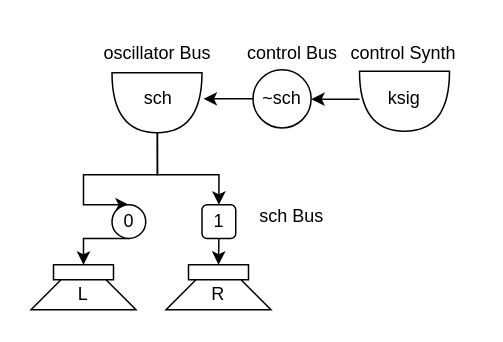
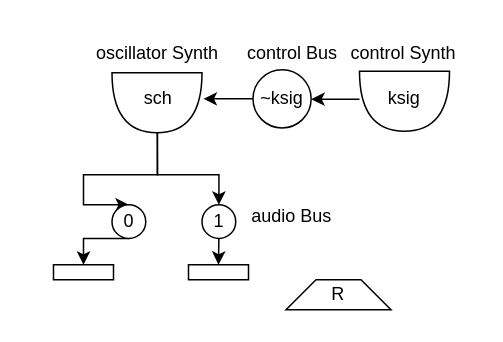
(158, 53) -> (158, 53)
(282, 98) -> (282, 98)
(292, 217) -> (292, 217)
(219, 222) -> (219, 222)
(83, 295) -> none
(218, 295) -> (338, 295)
